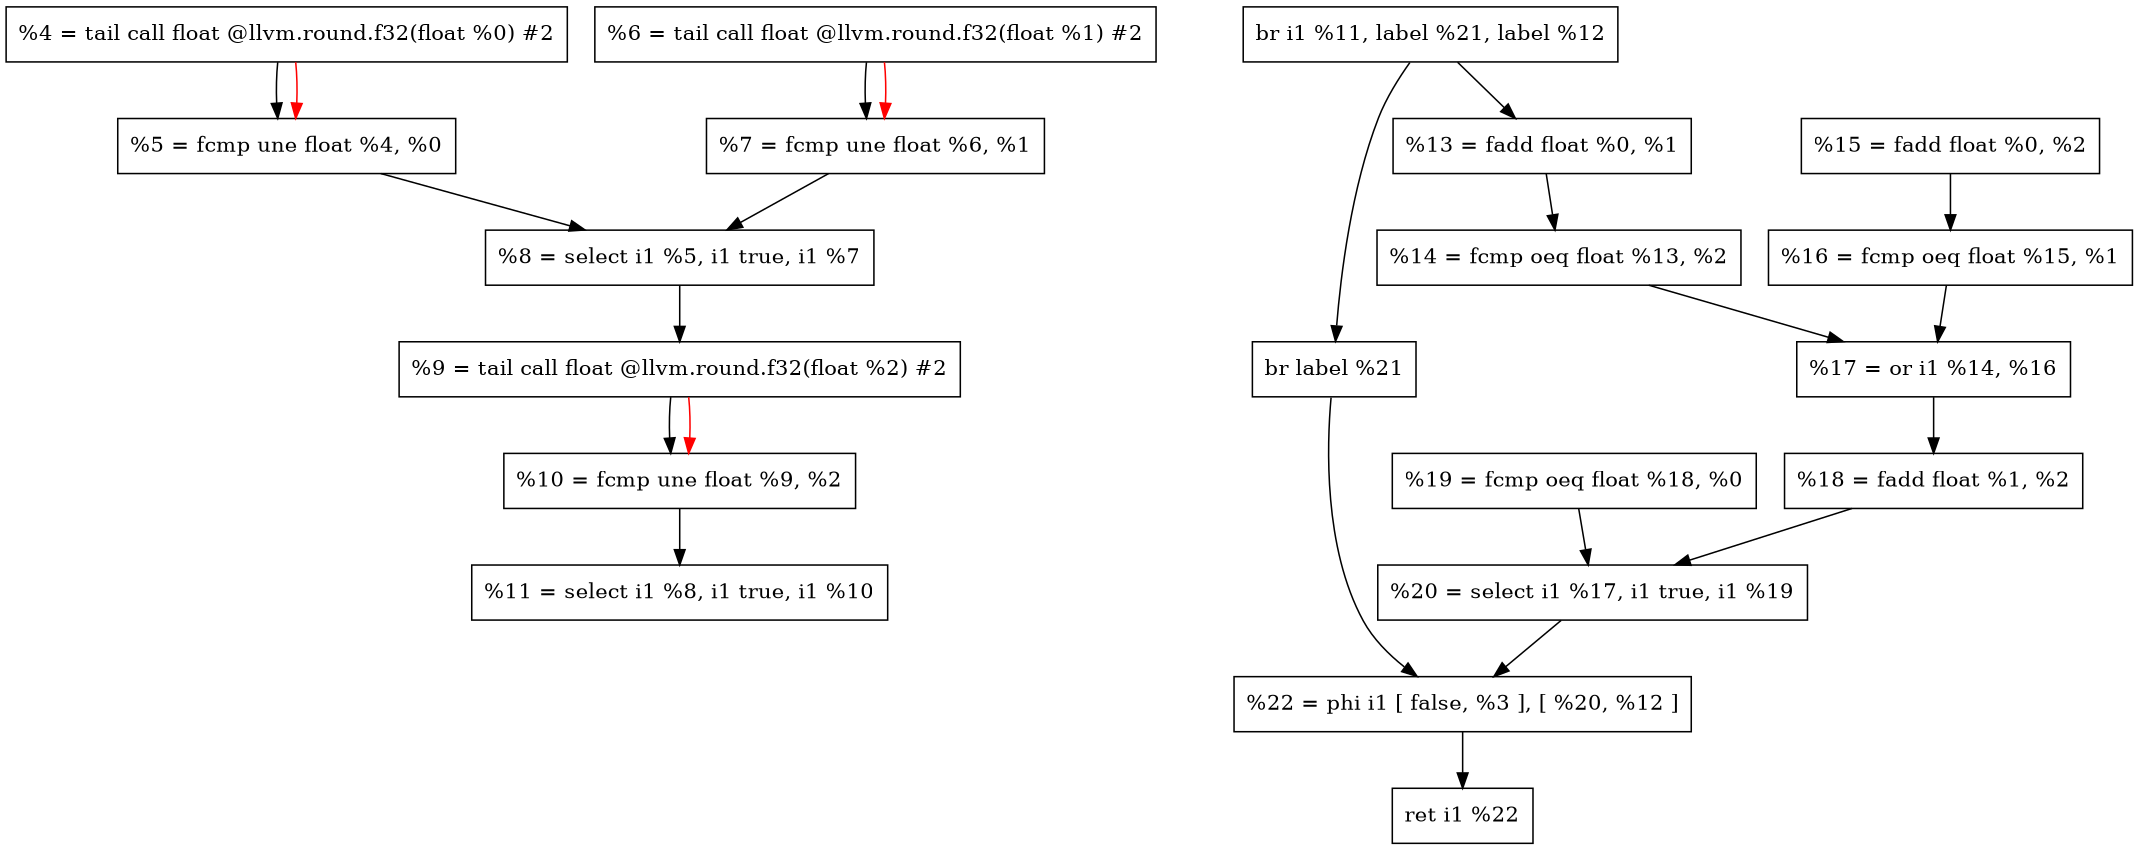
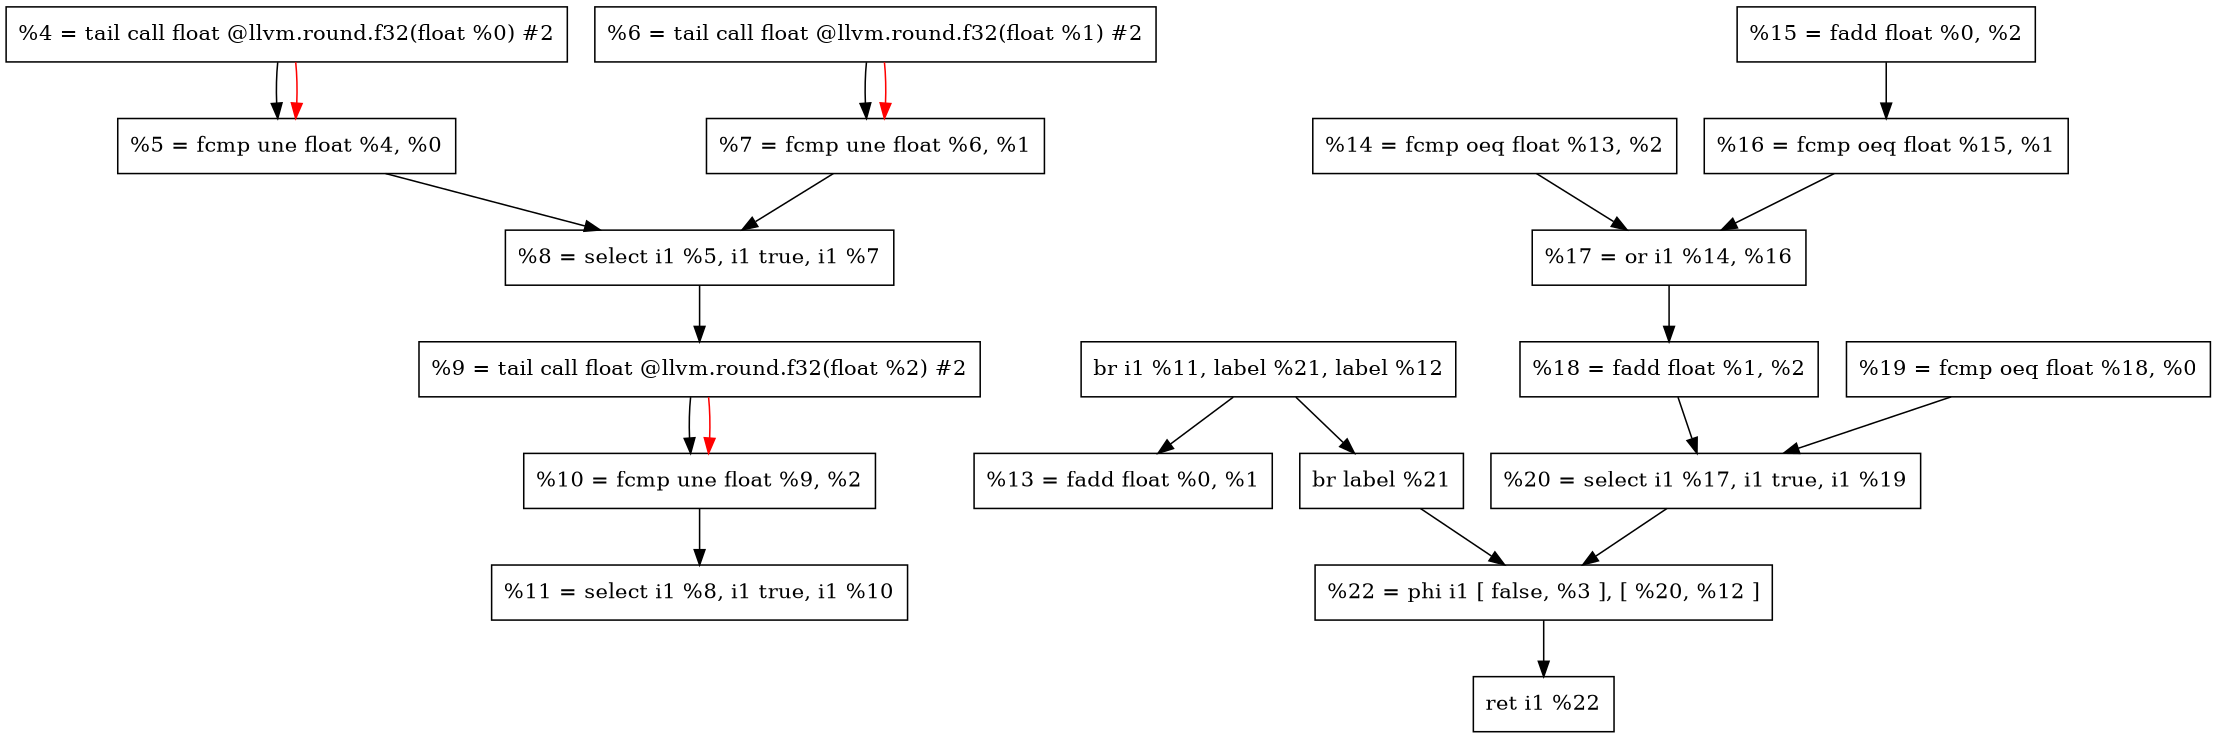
(1549, 194) -> none
